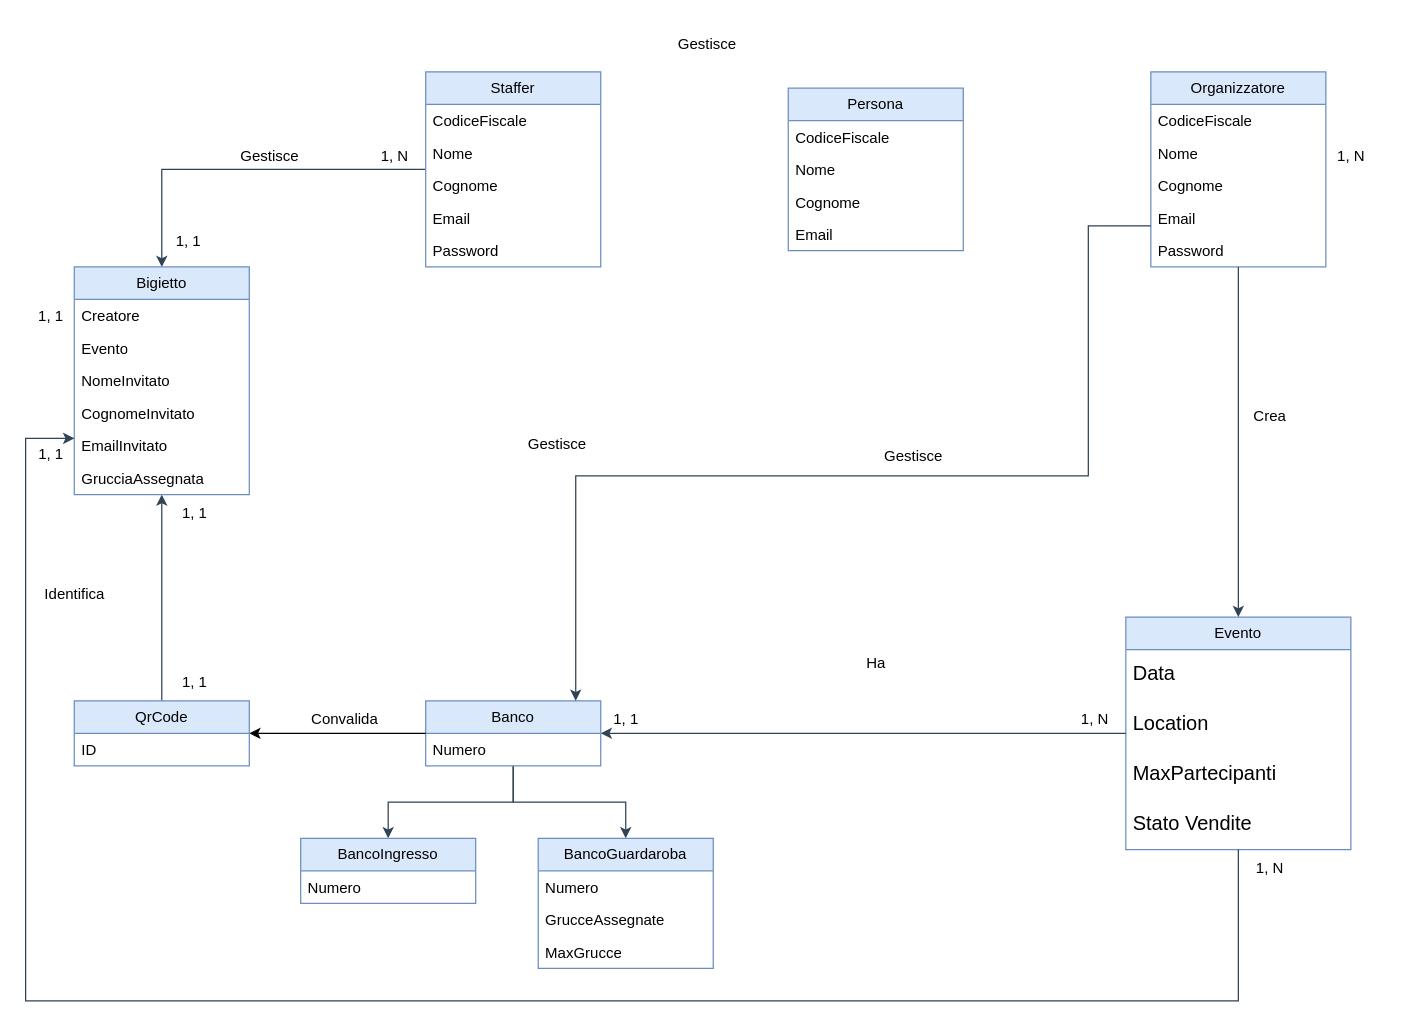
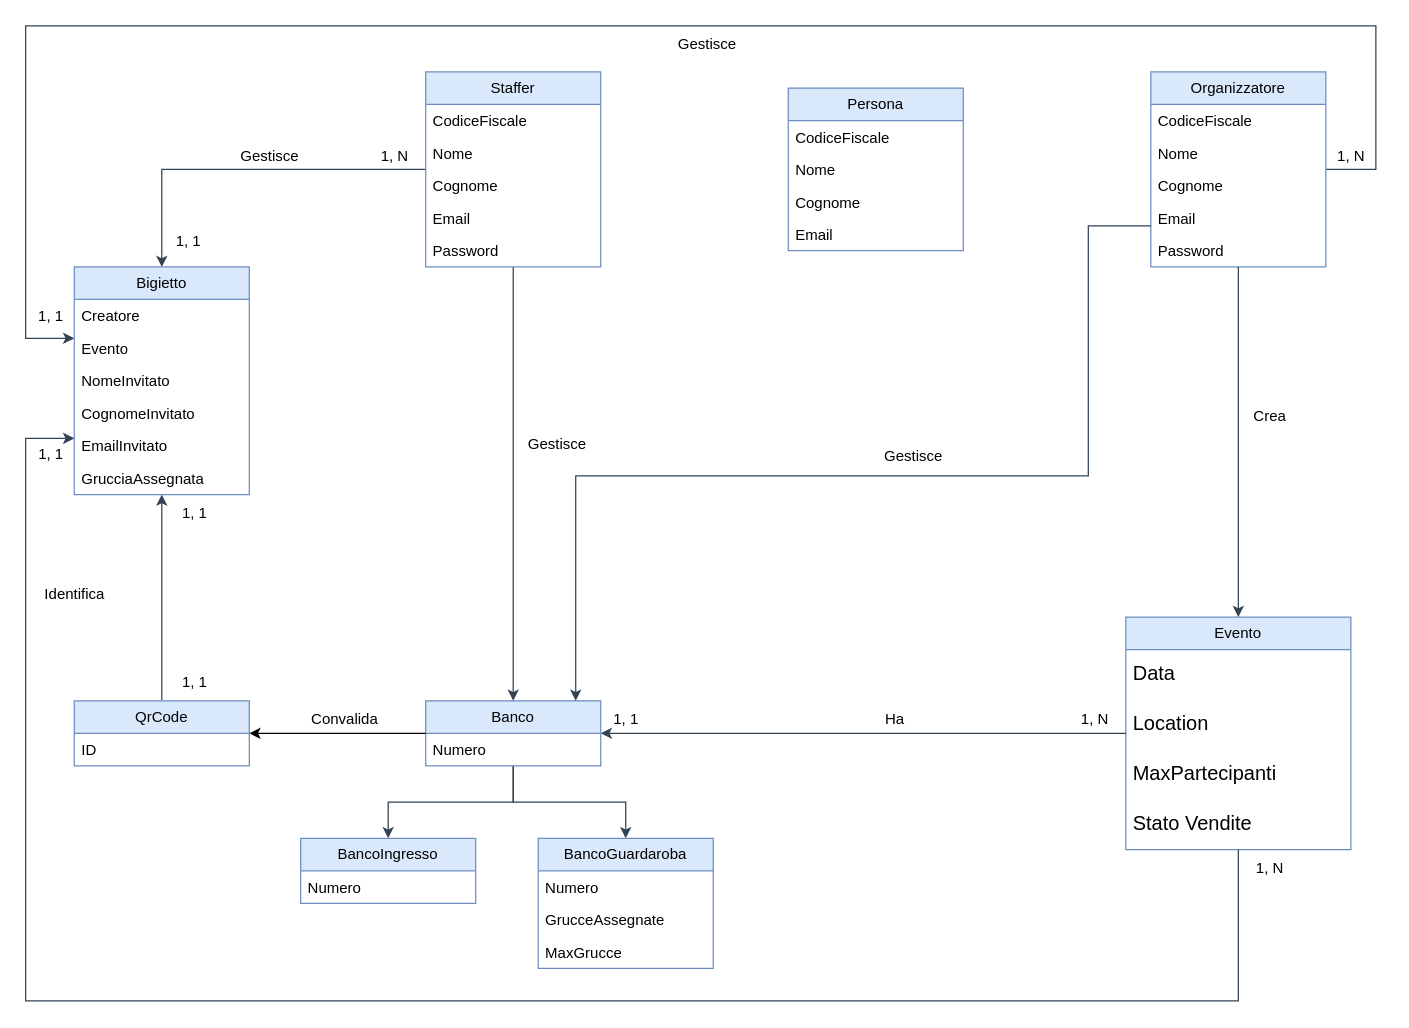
none -> (621, 26)
none -> (513, 480)
(876, 663) -> (894, 719)
